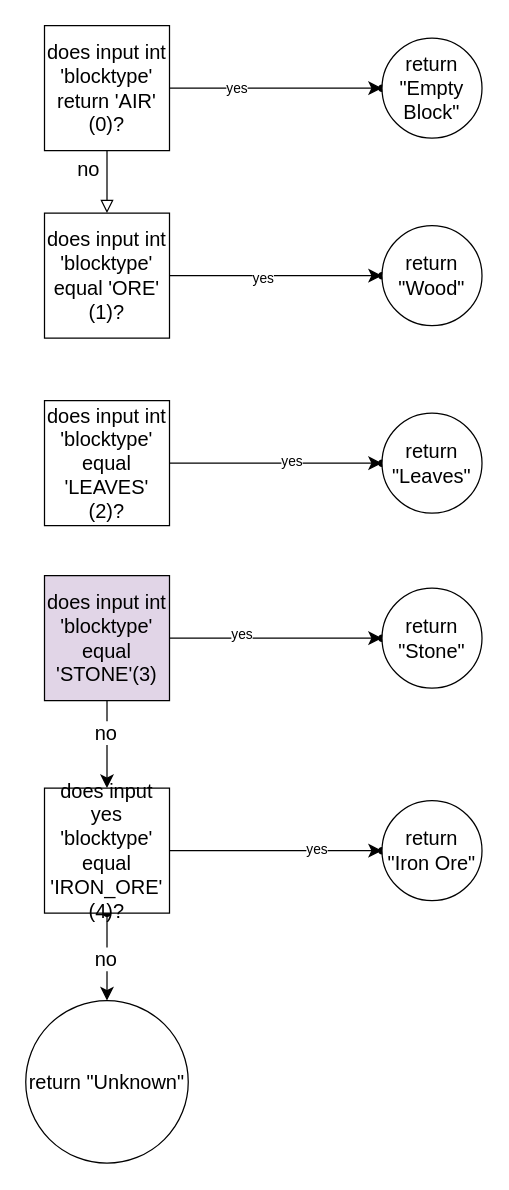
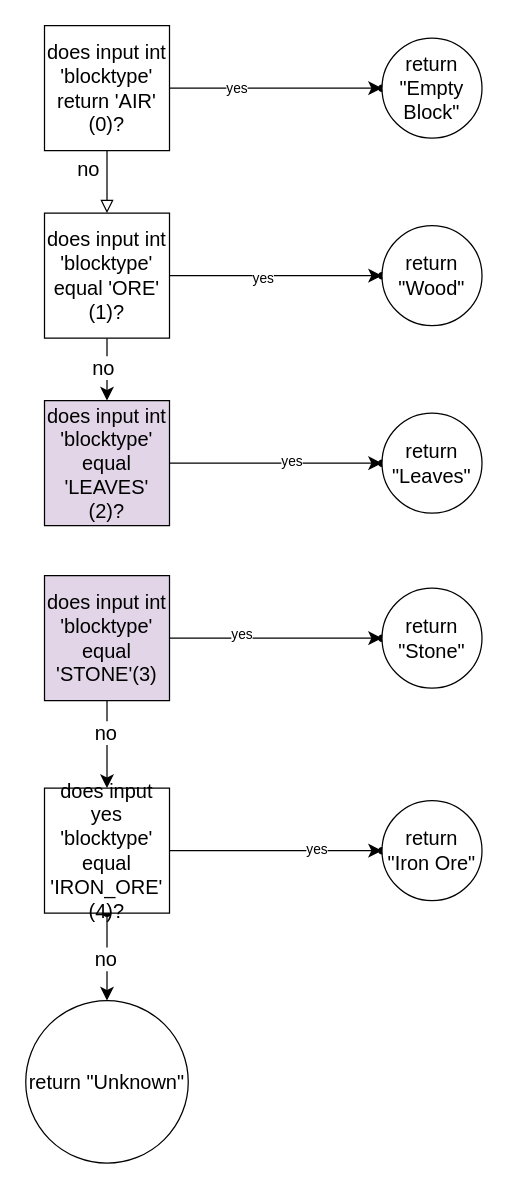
none -> (107, 365)
(107, 463) -> (107, 463)
